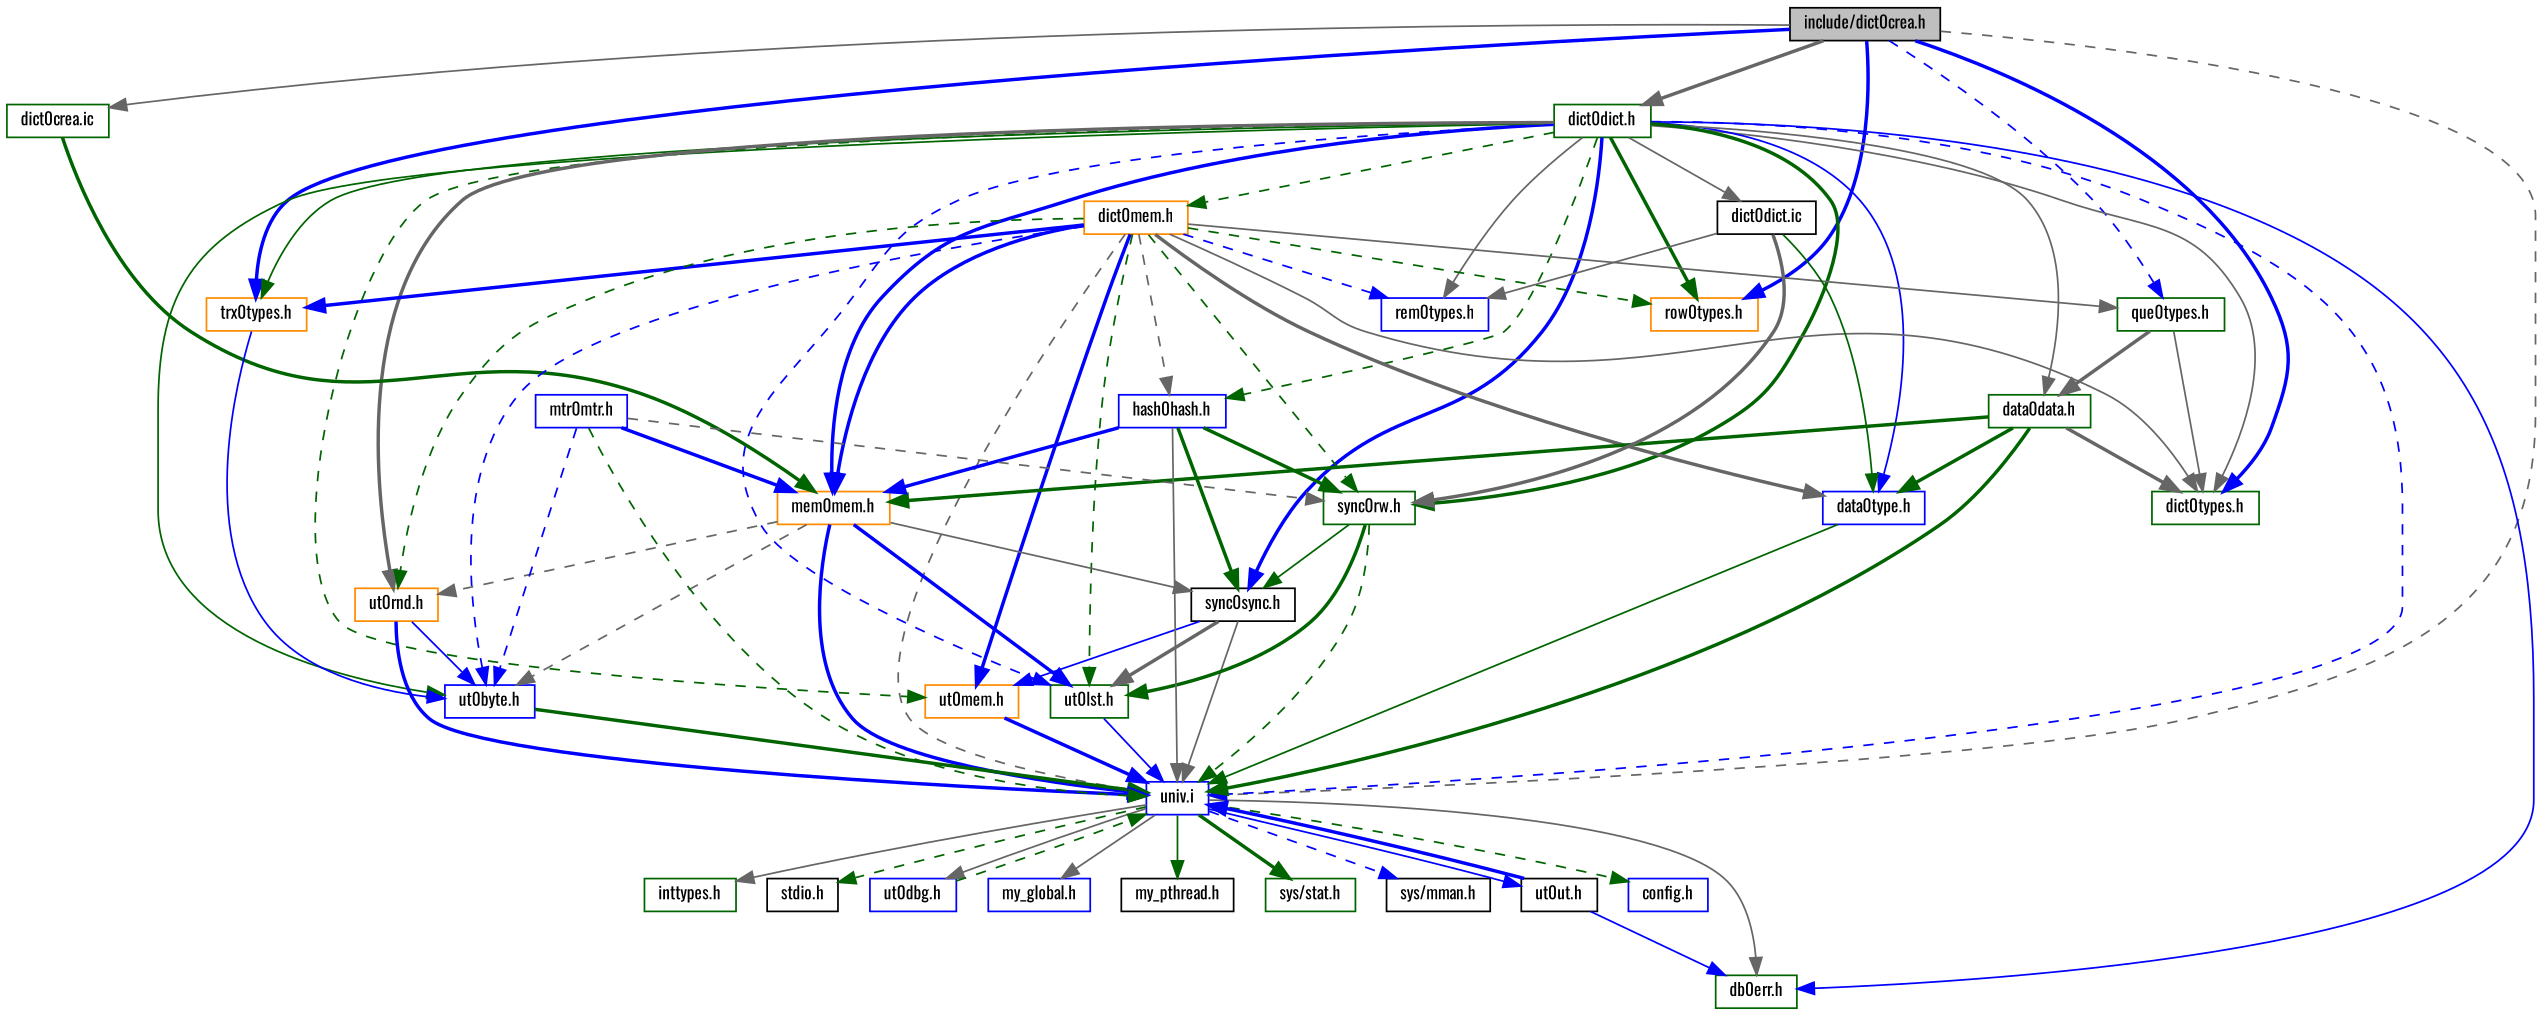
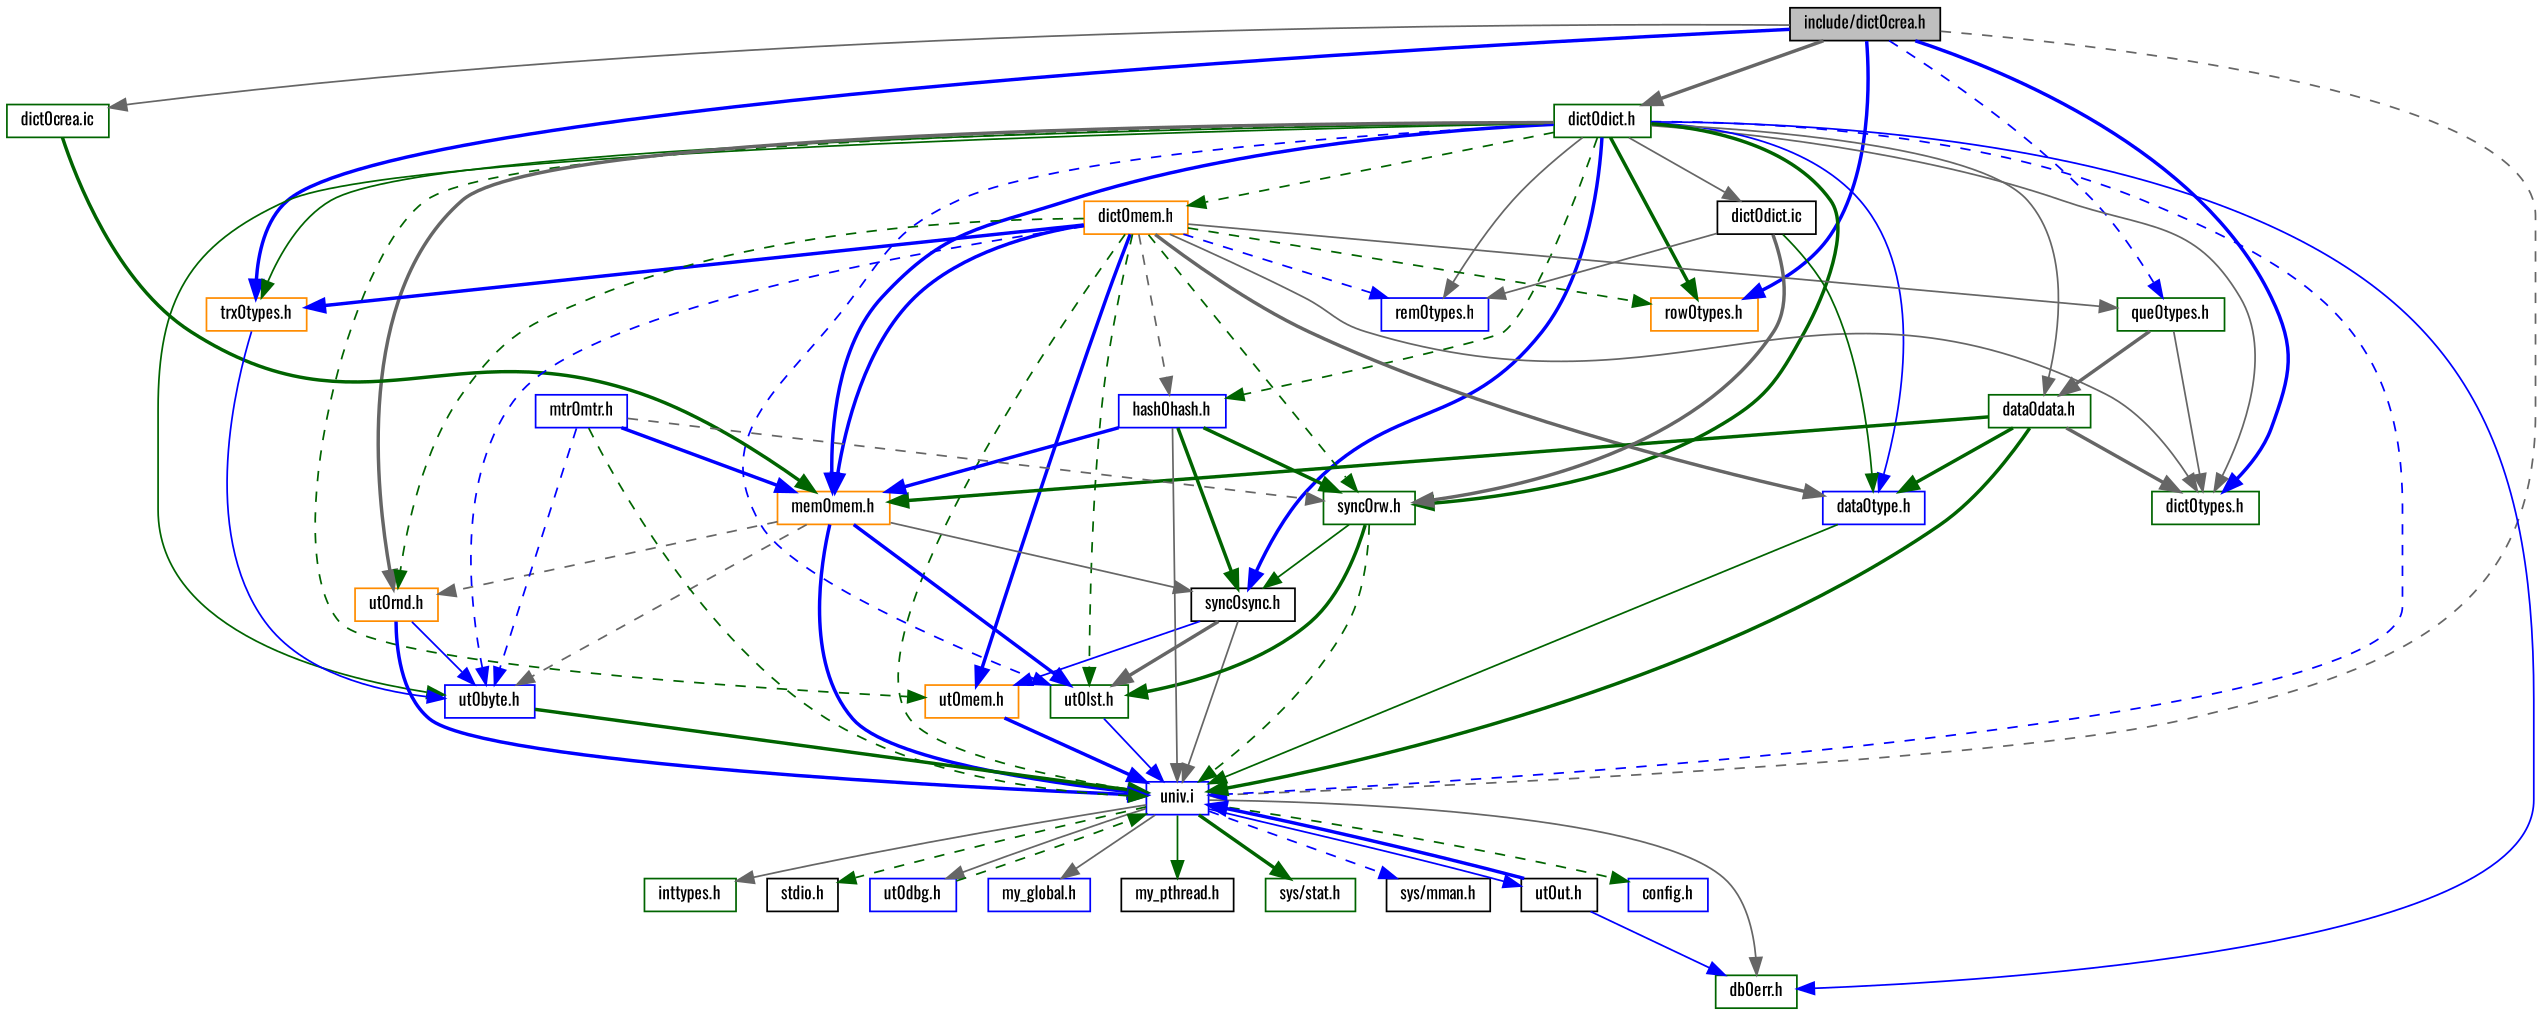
(934, 550) -> (934, 550)
